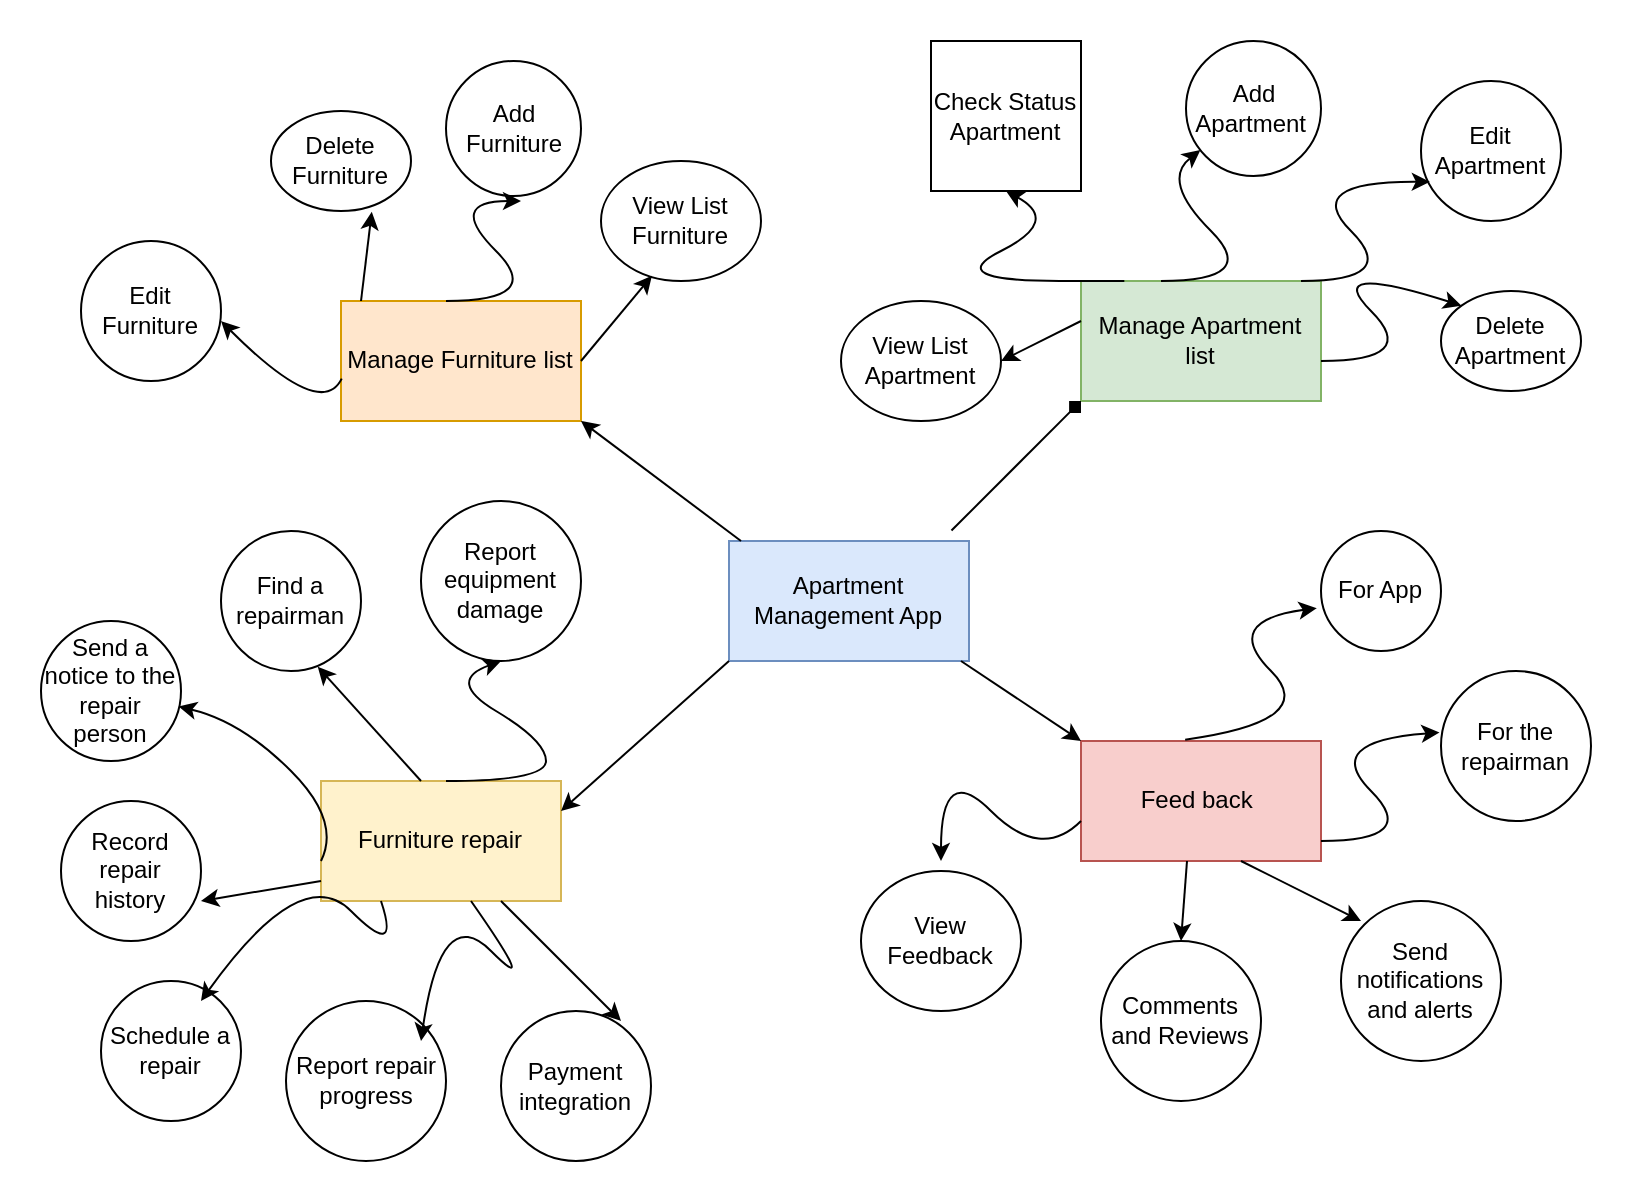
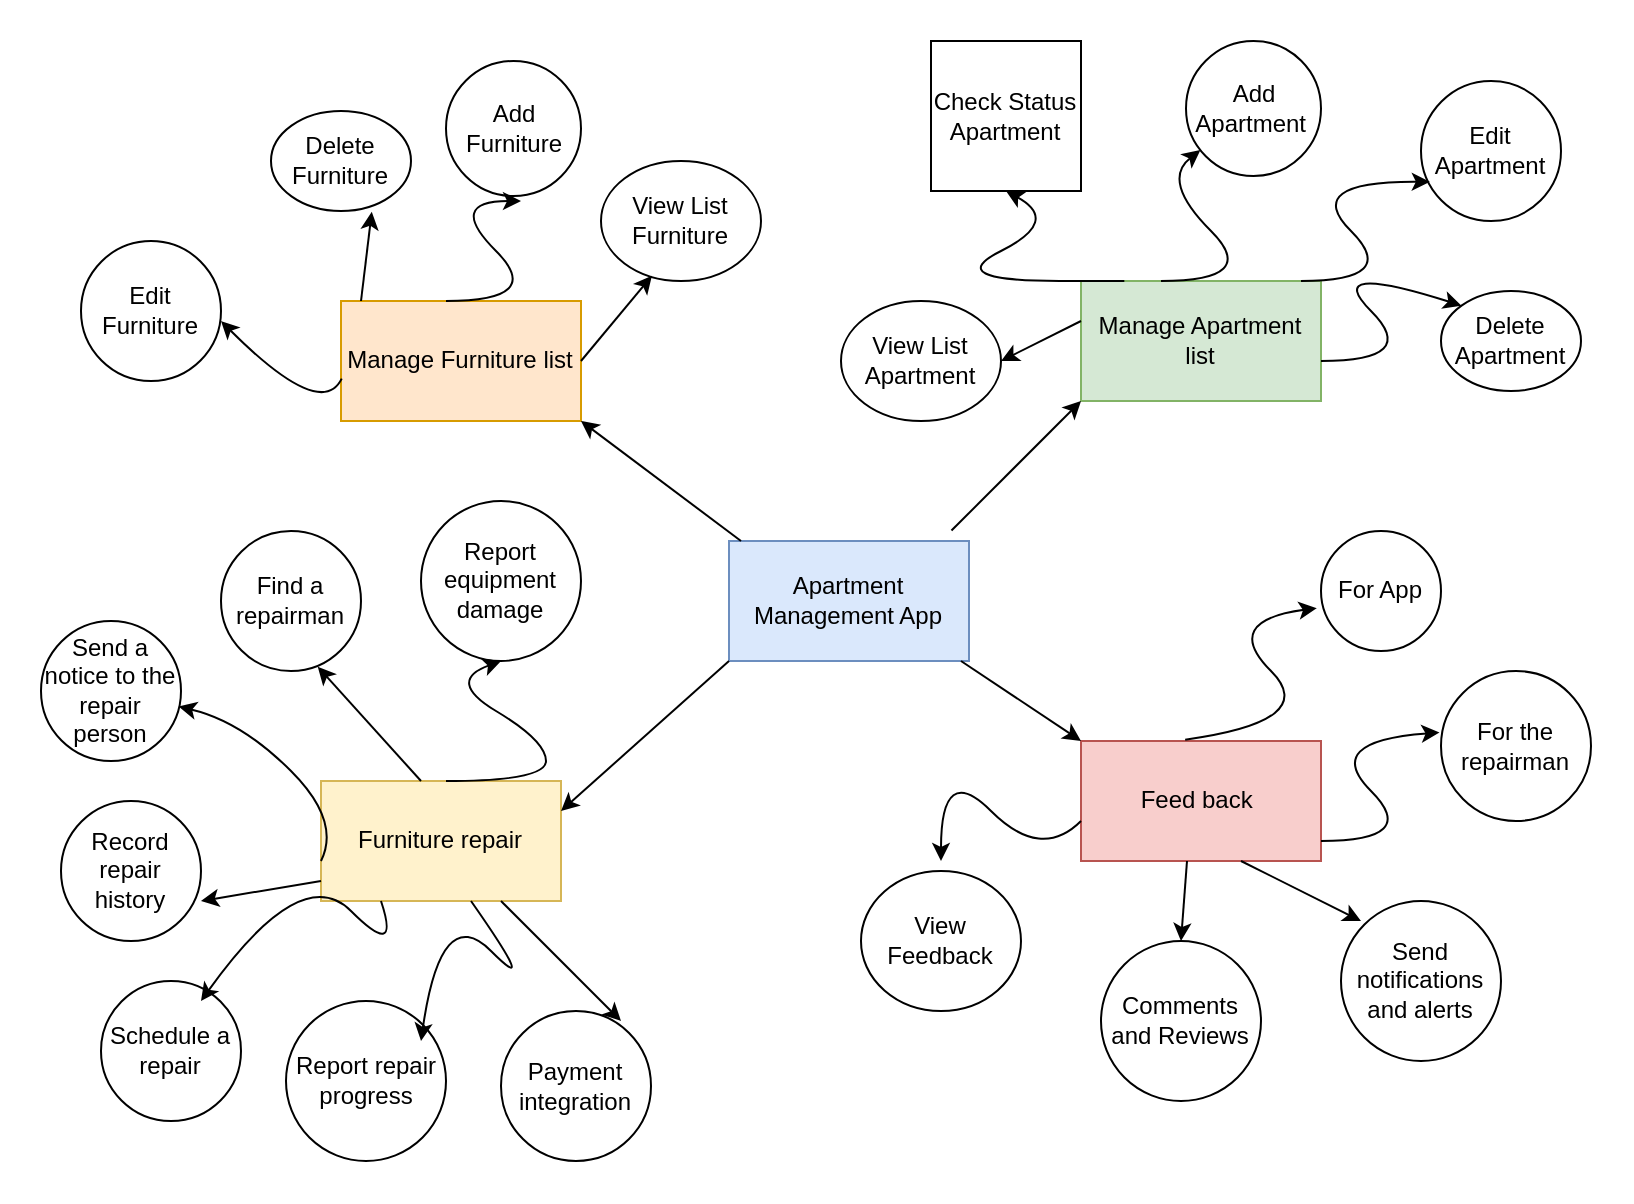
(1069, 413) -> (1071, 411)
